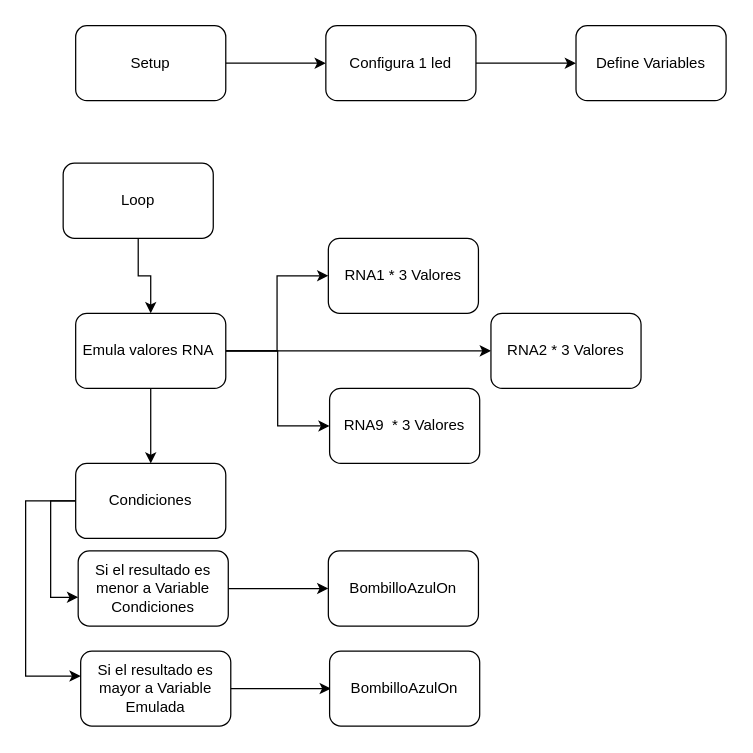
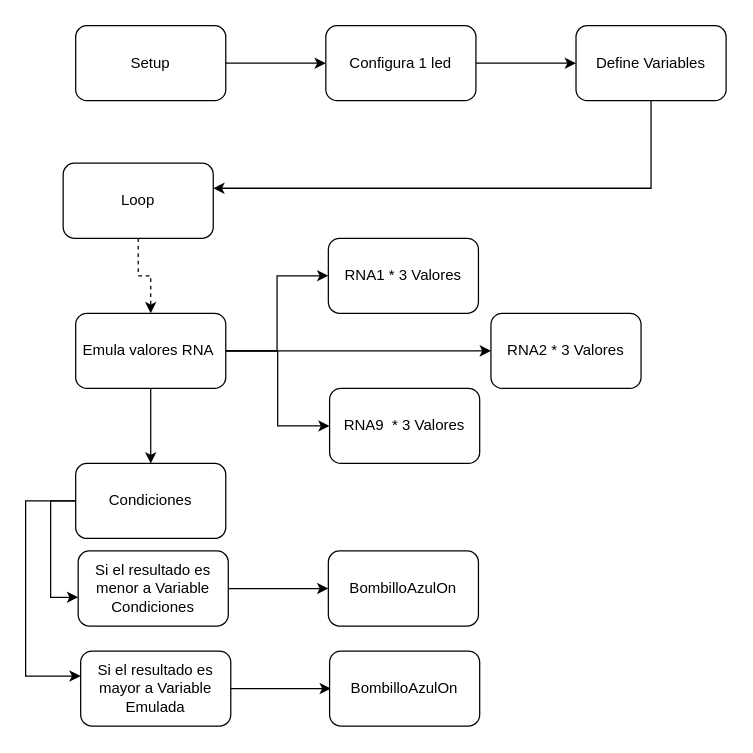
none -> (479, 188)
(139, 276) -> (139, 276)
